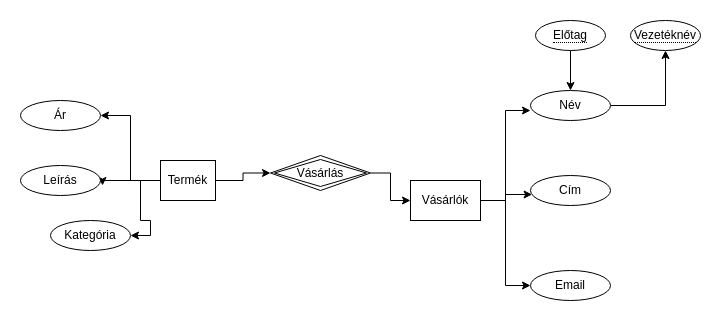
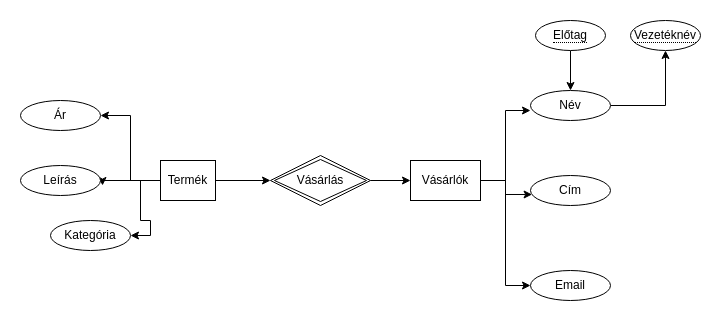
(321, 173) -> (321, 181)
(446, 201) -> (446, 181)
